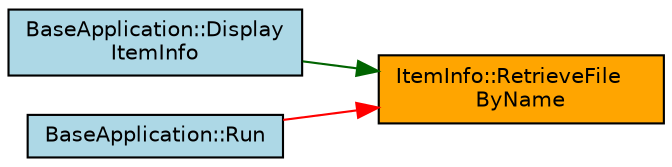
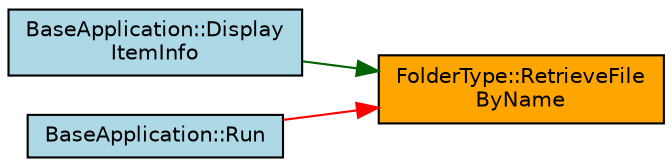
(521, 89) -> (521, 89)
